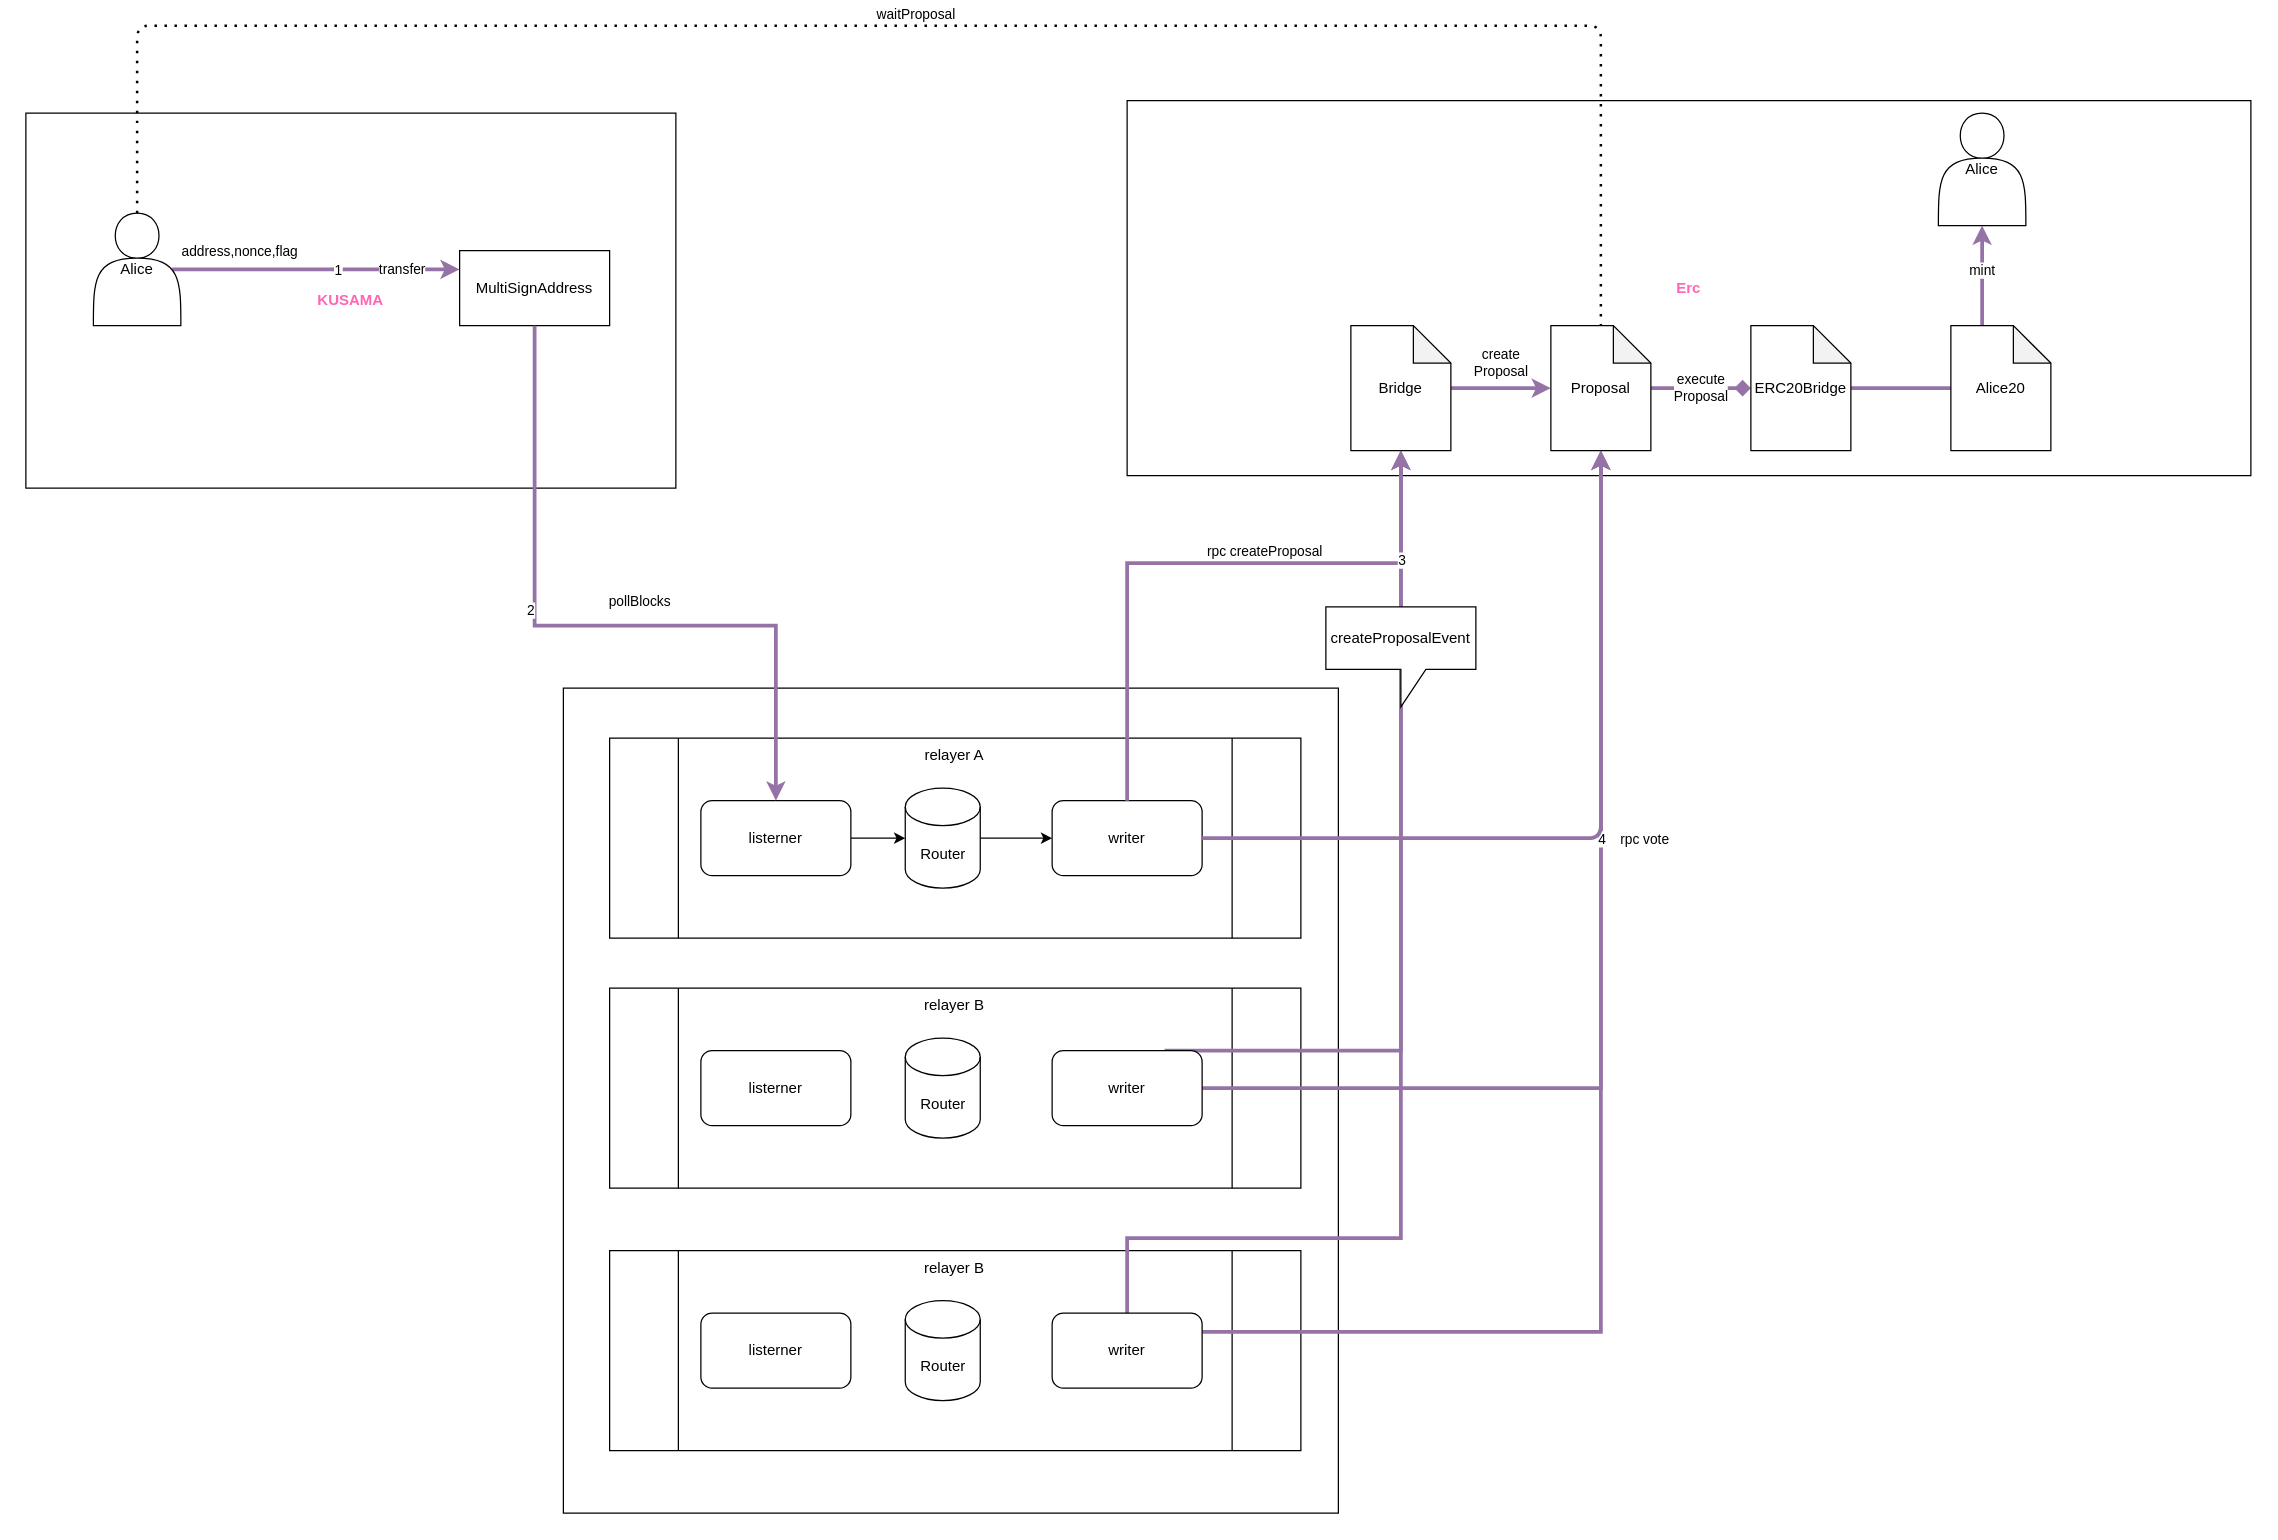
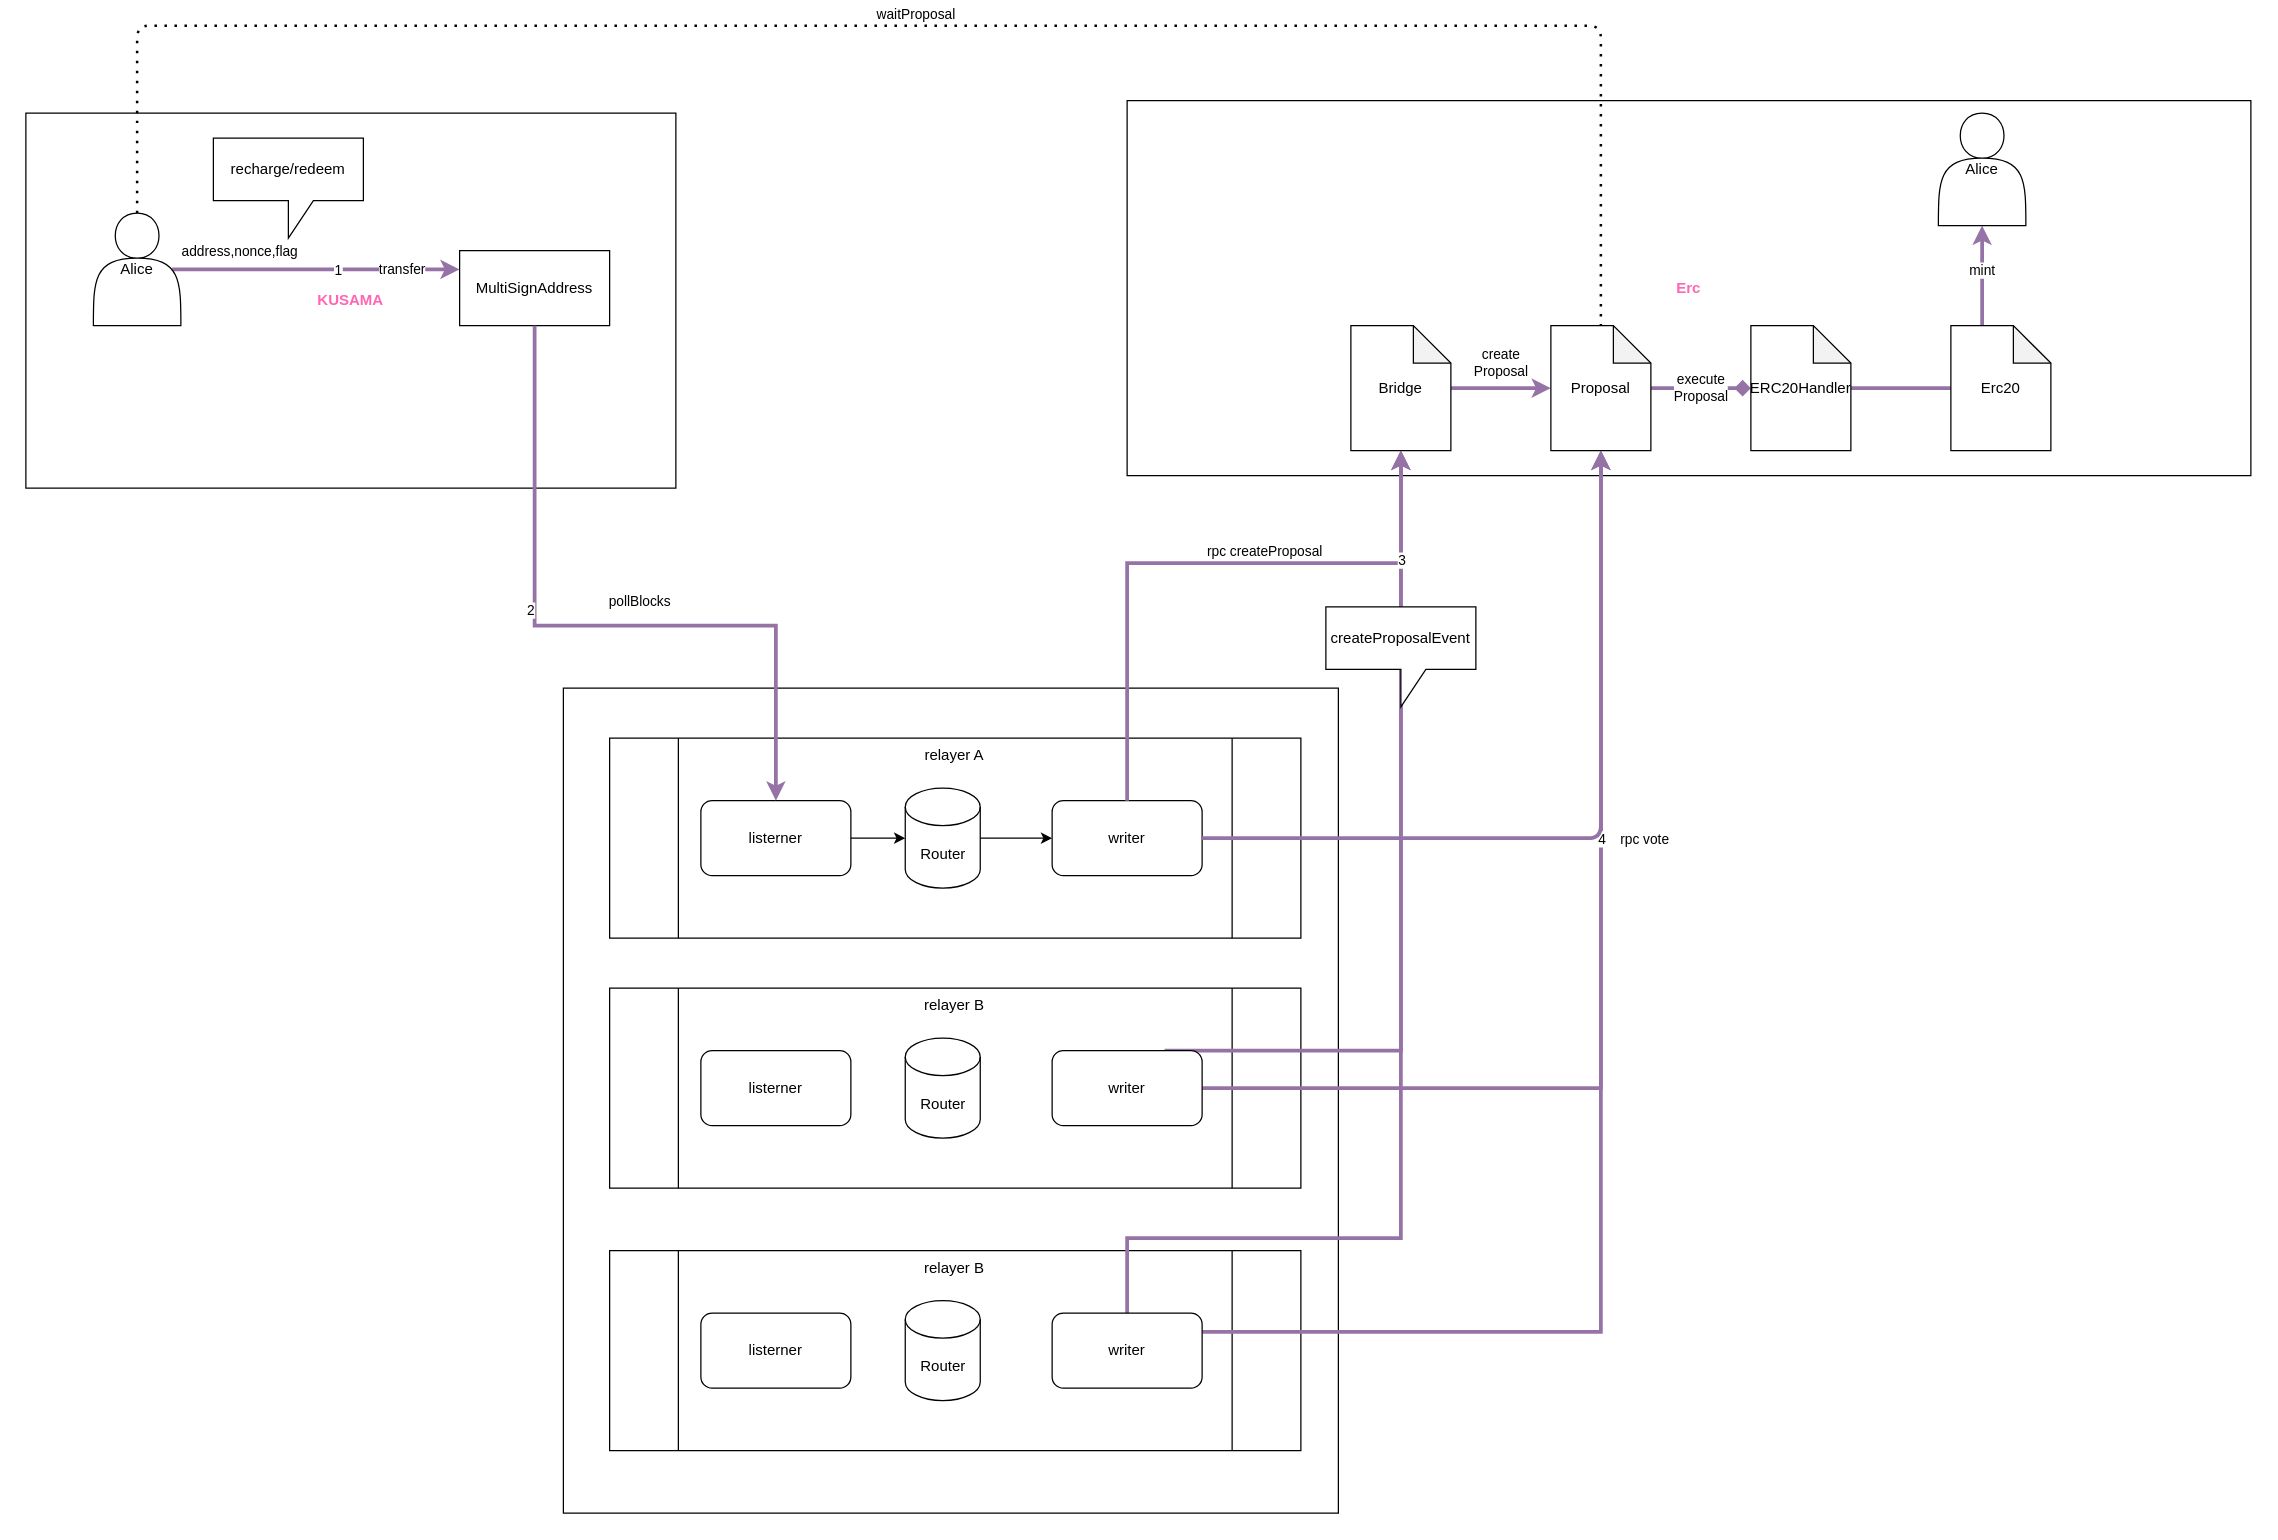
none -> (288, 188)
(1801, 388) -> (1801, 388)
(2001, 388) -> (2001, 388)
